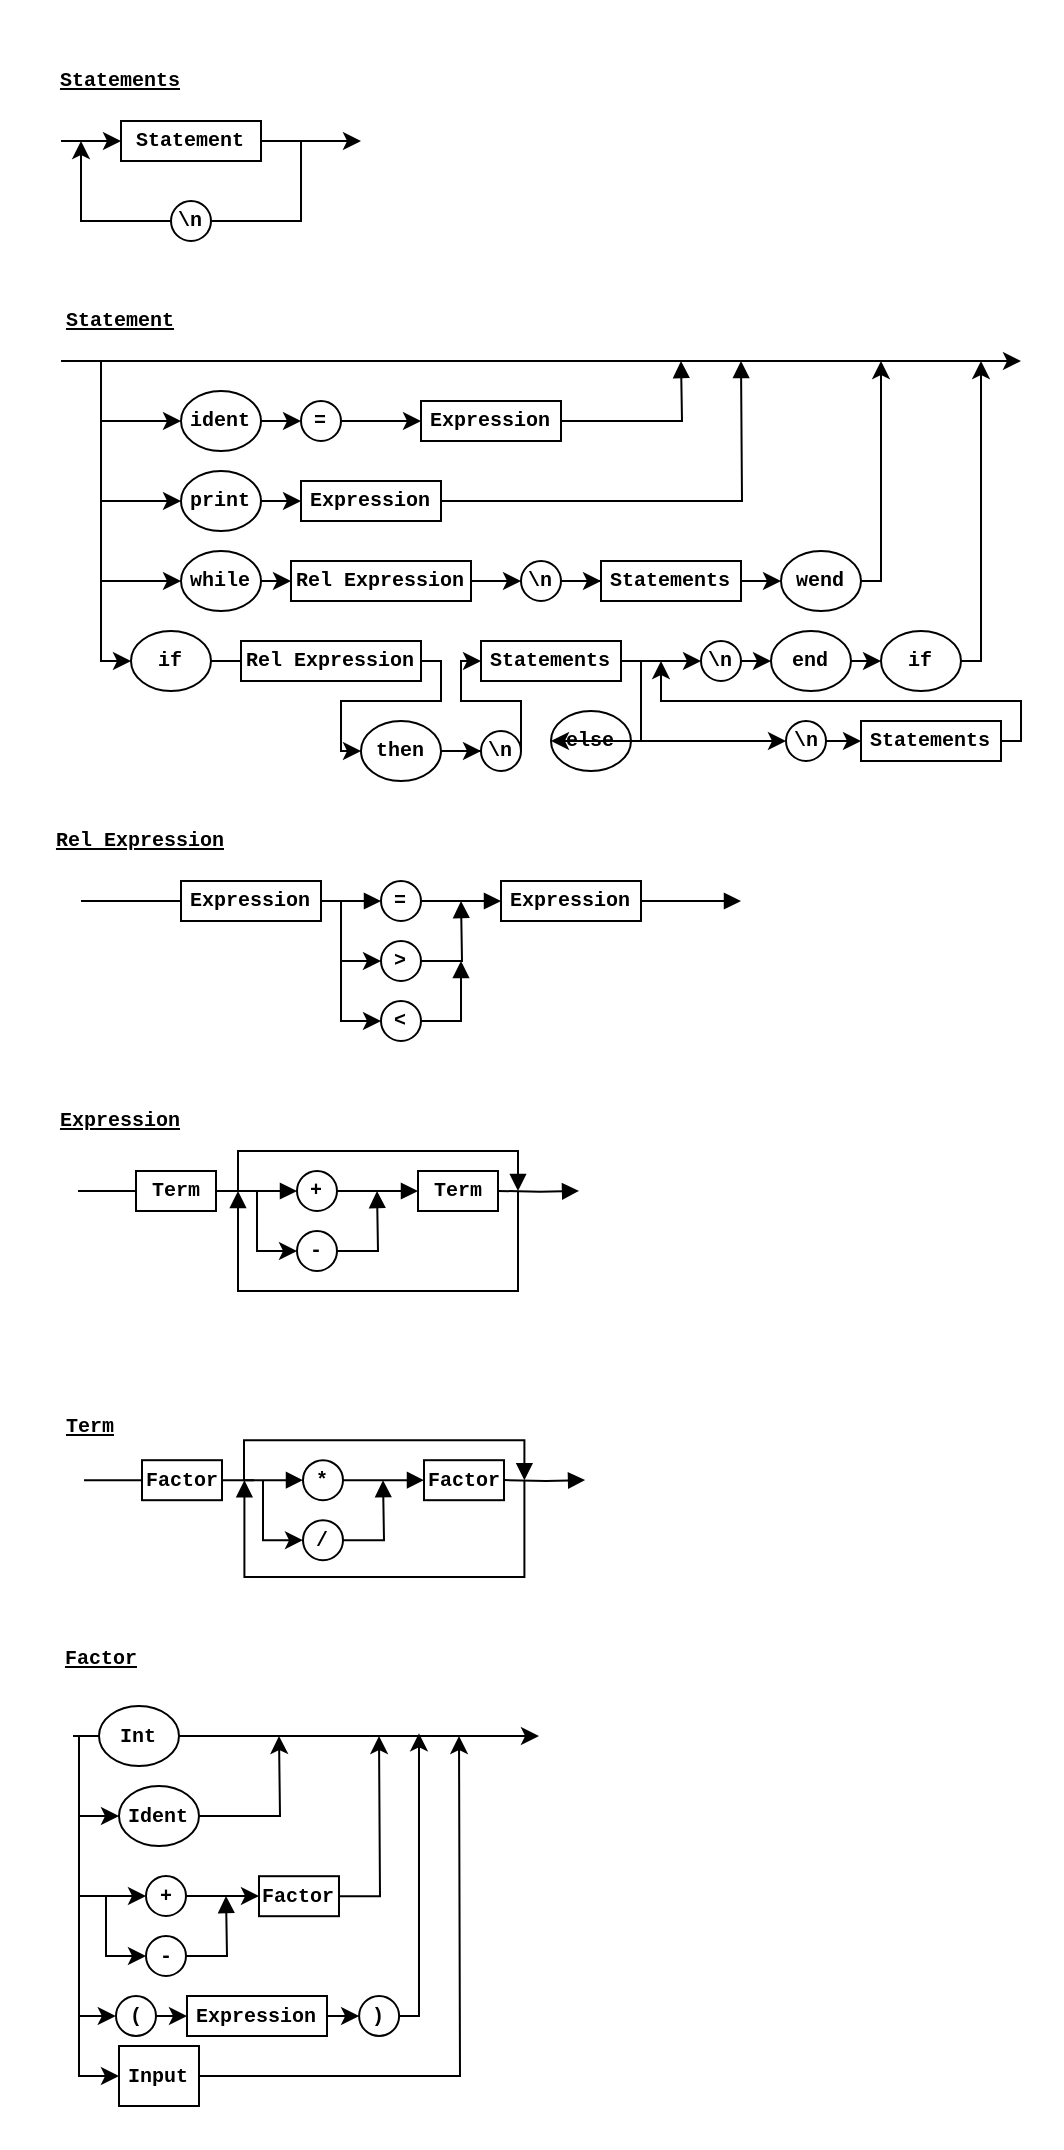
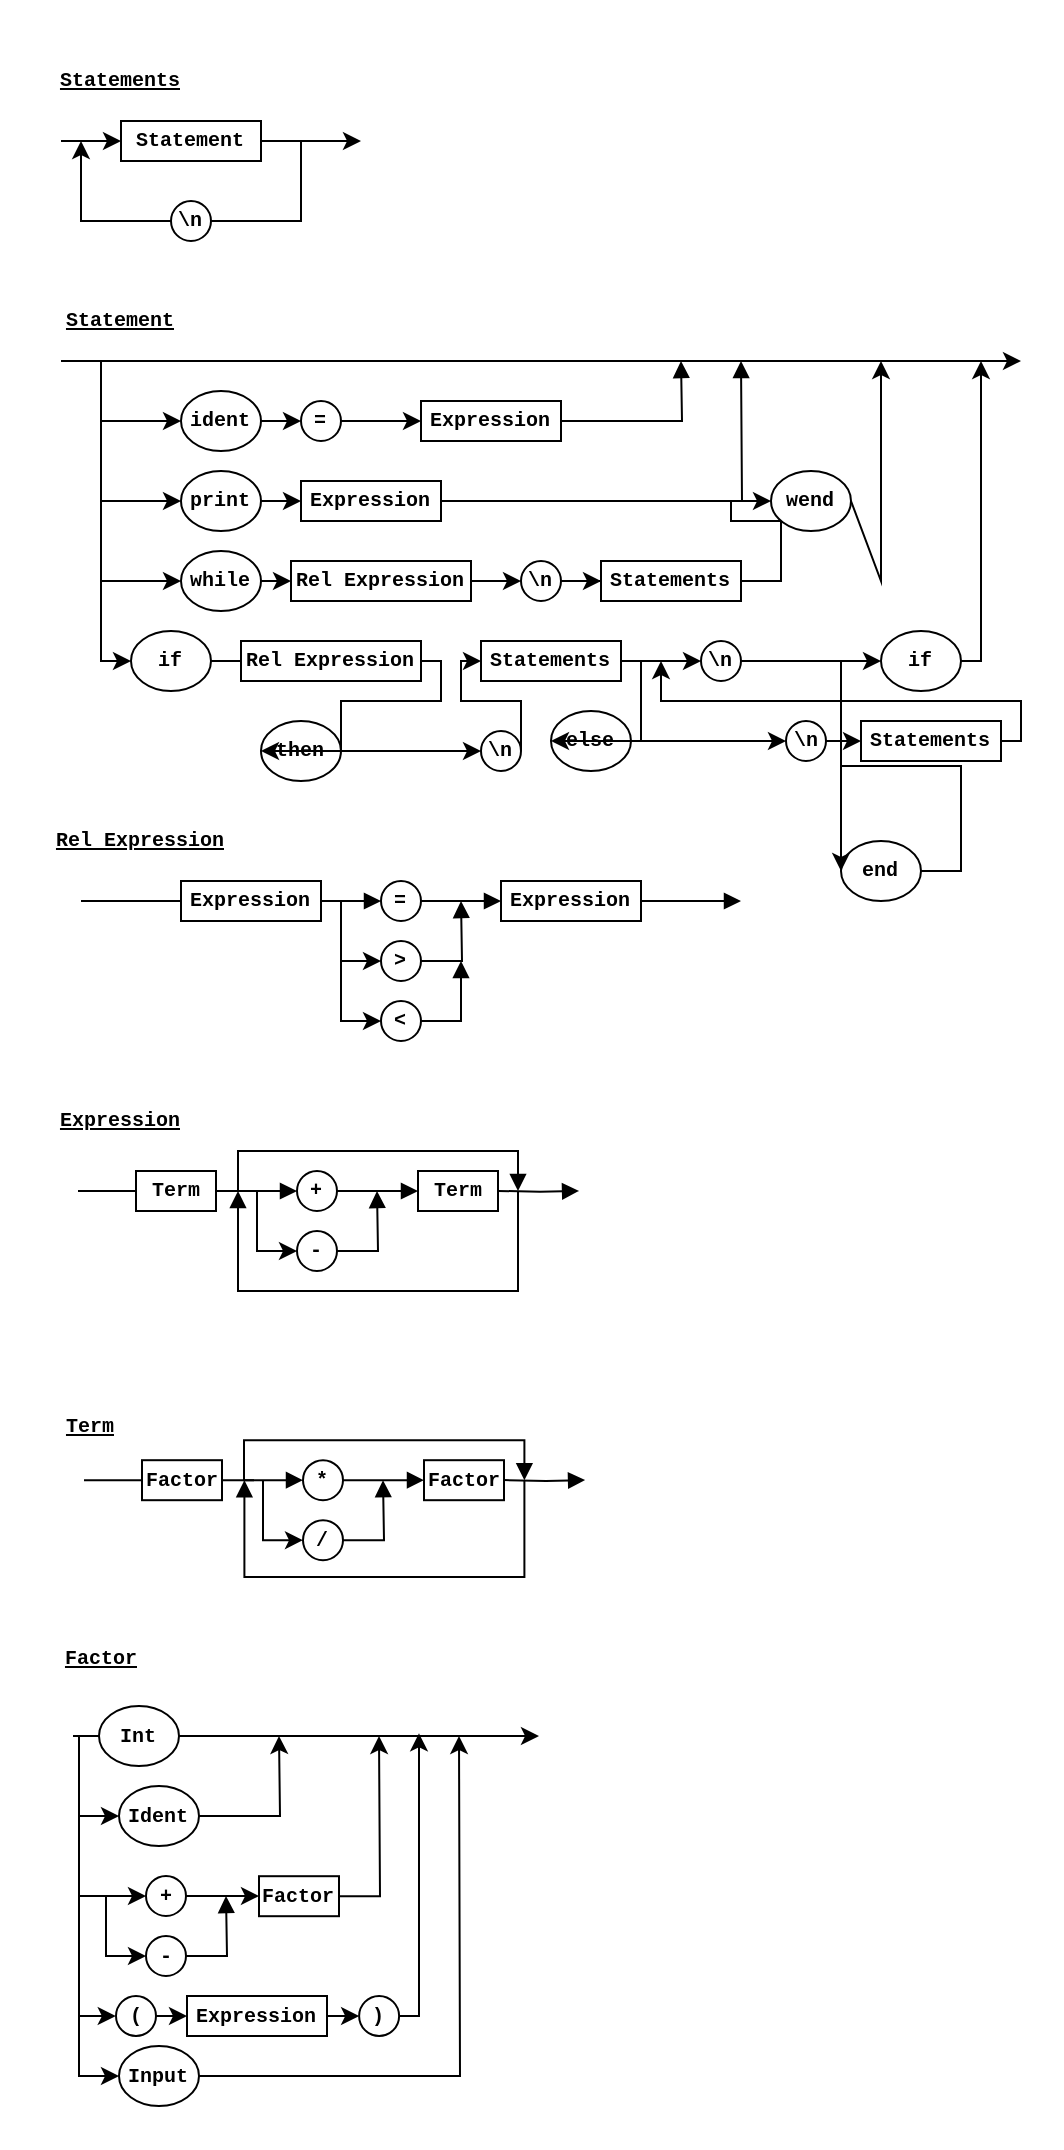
(821, 581) -> (811, 501)
(811, 661) -> (881, 871)
(401, 751) -> (301, 751)
(159, 2076) -> (159, 2076)
